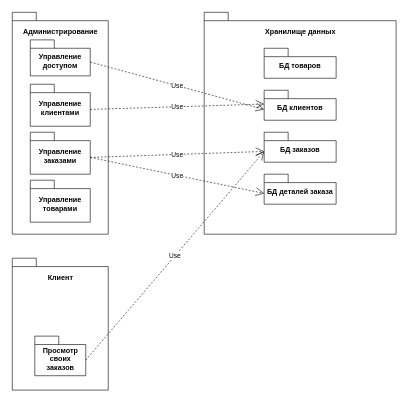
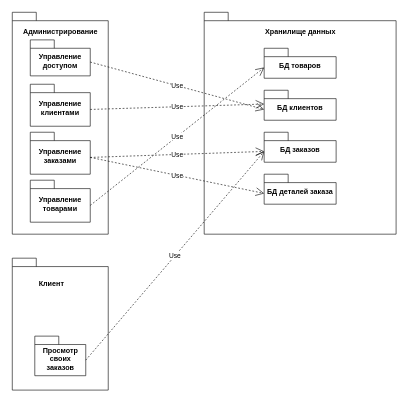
none -> (178, 136)
(60, 278) -> (51, 284)
